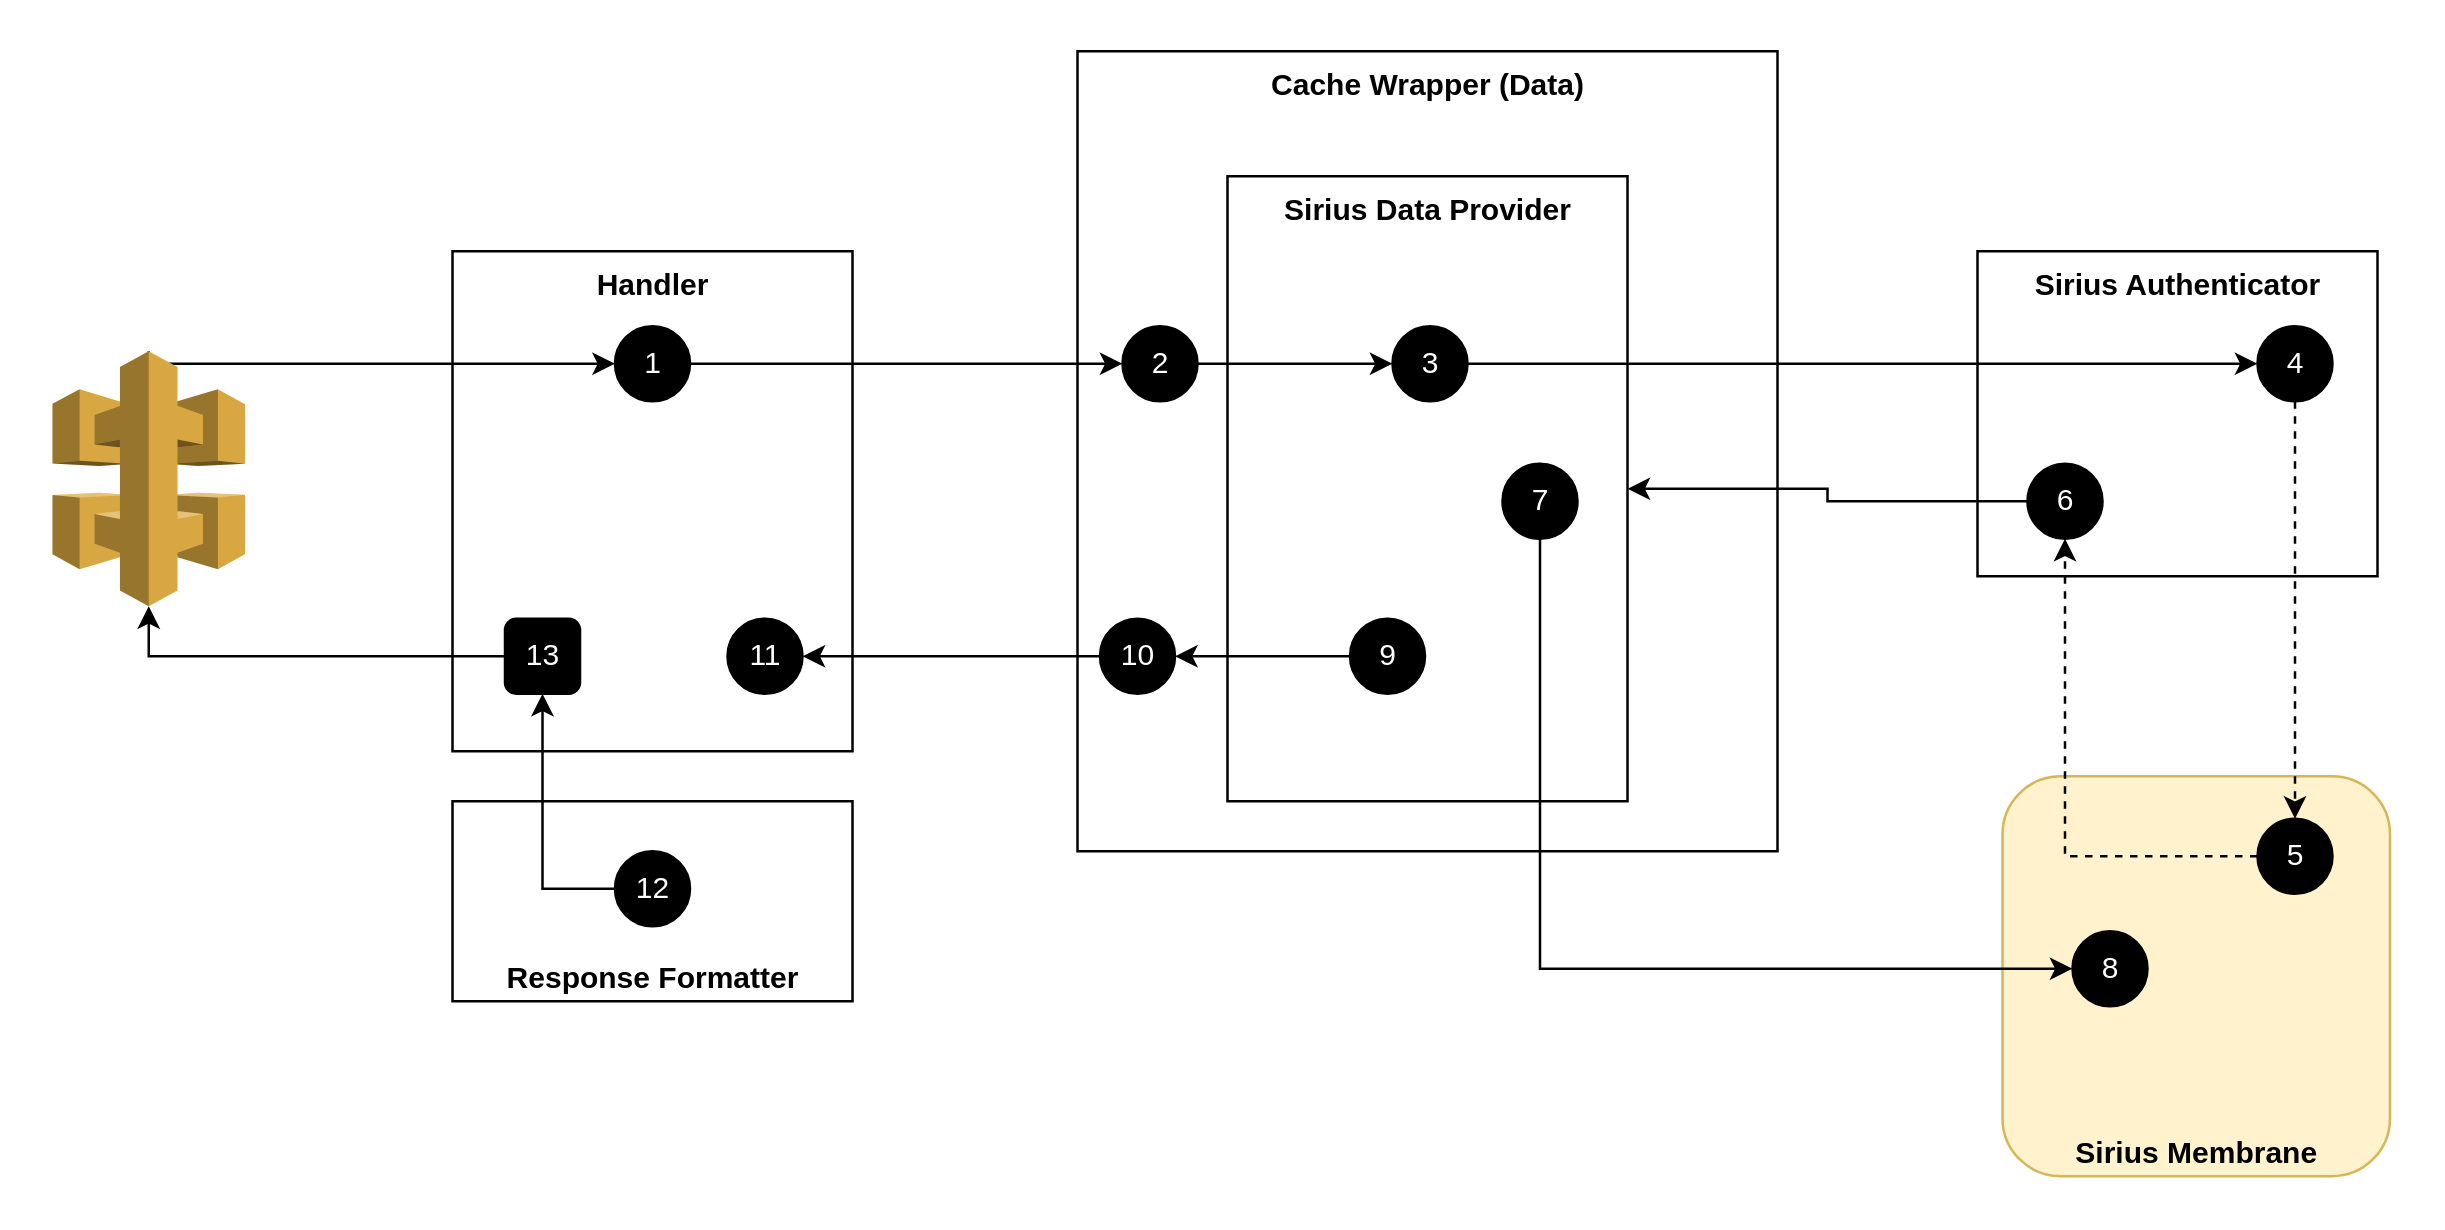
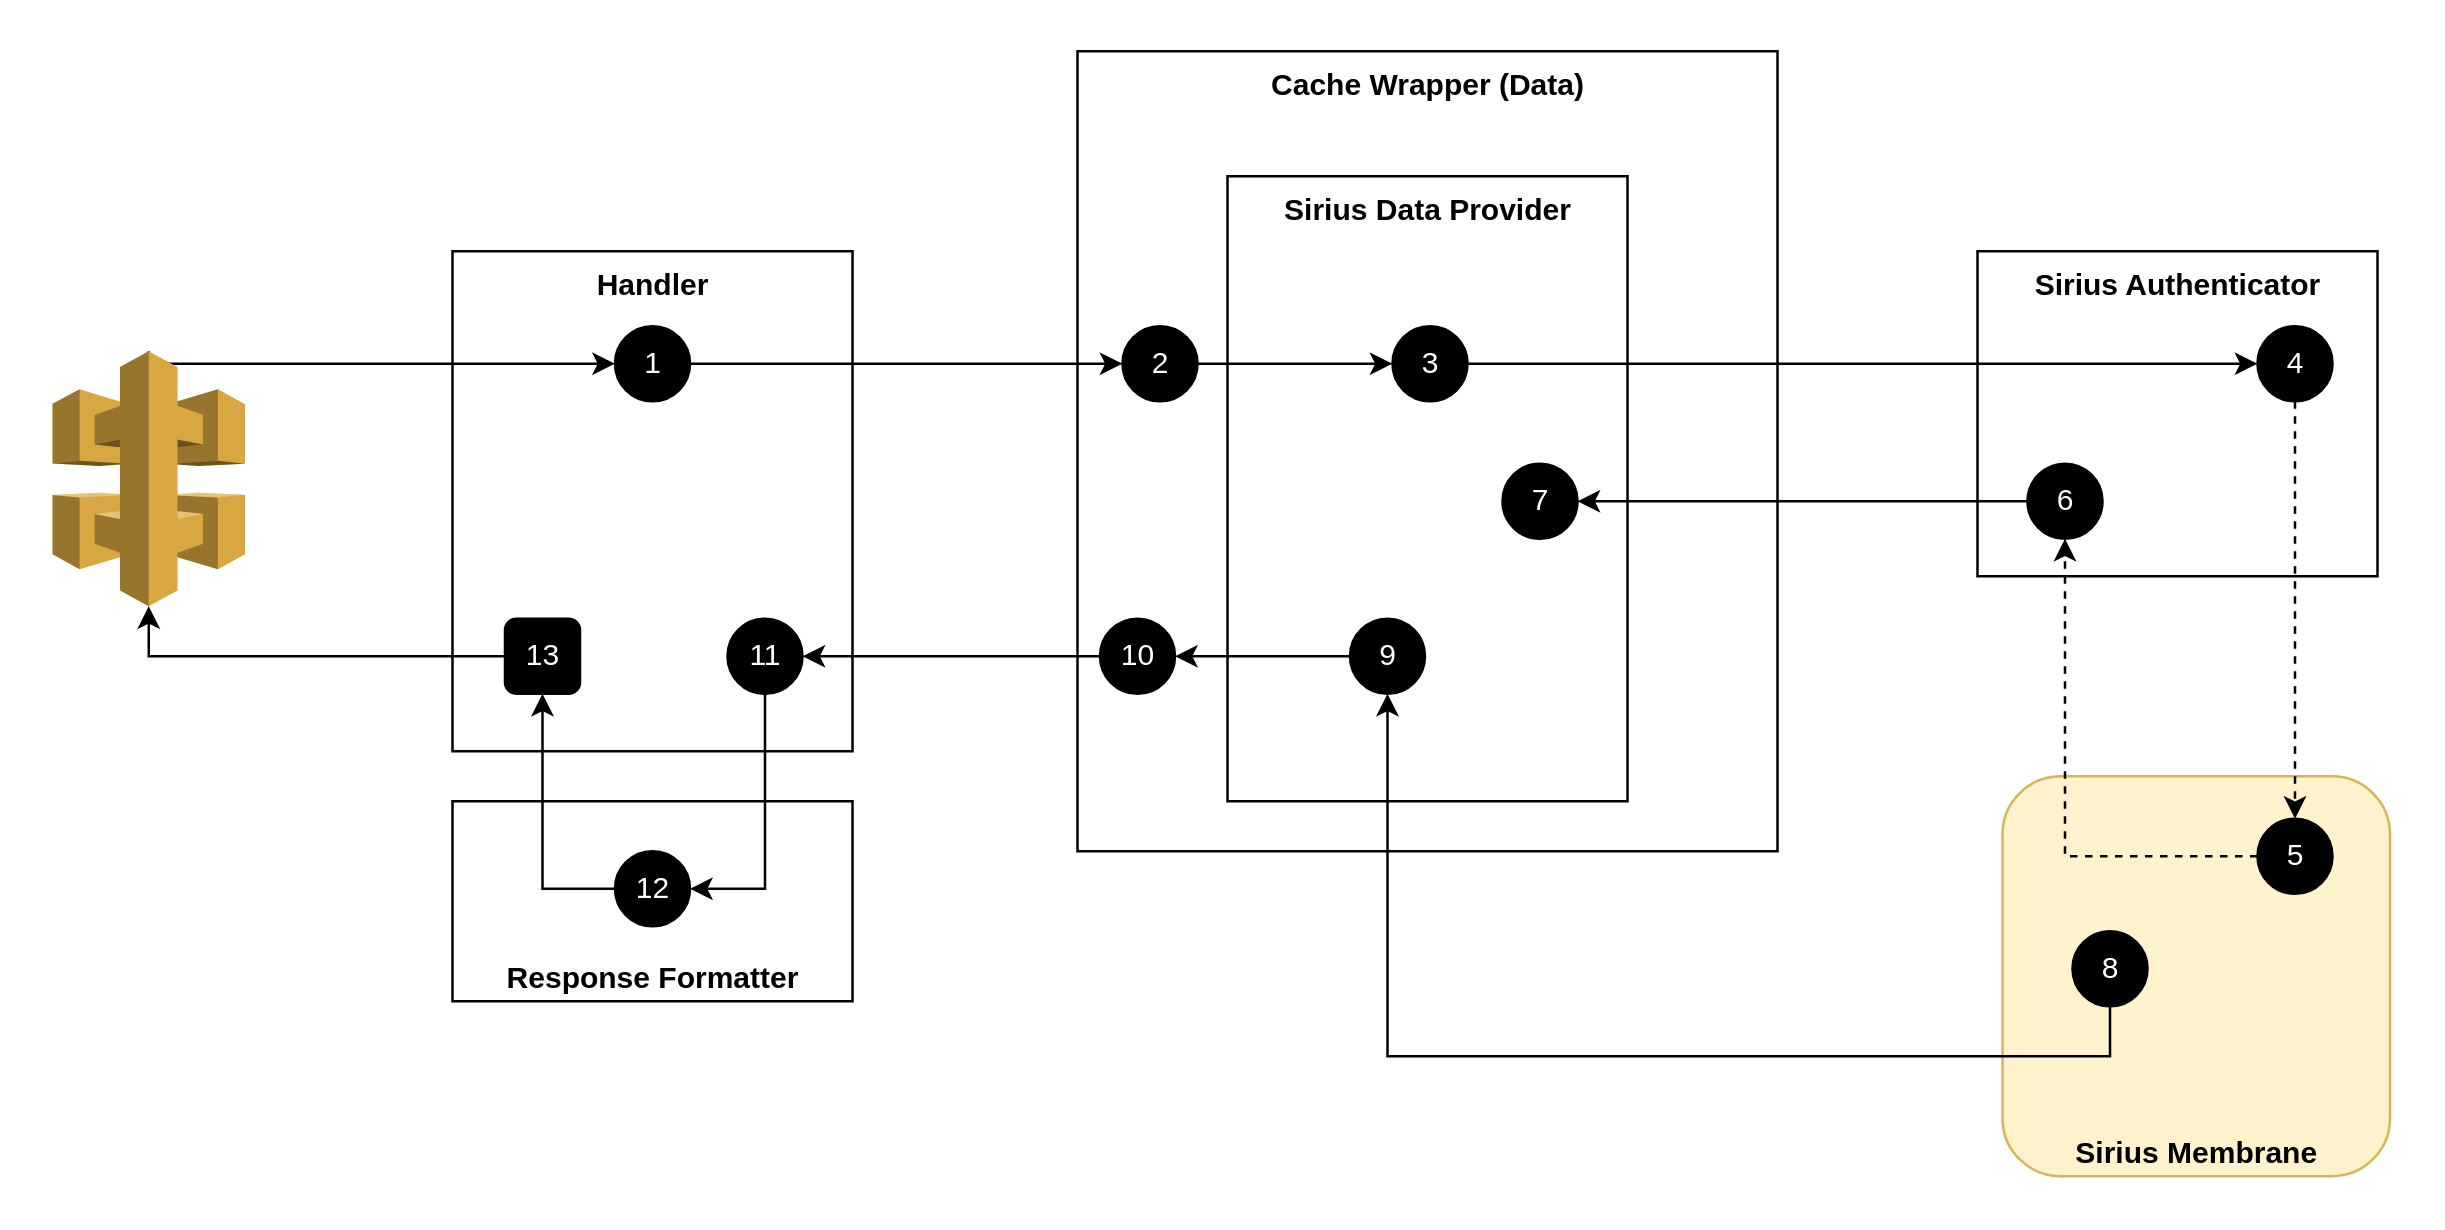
(1743, 489) -> (1712, 501)
none -> (765, 821)
(1583, 969) -> none
none -> (1601, 1056)
